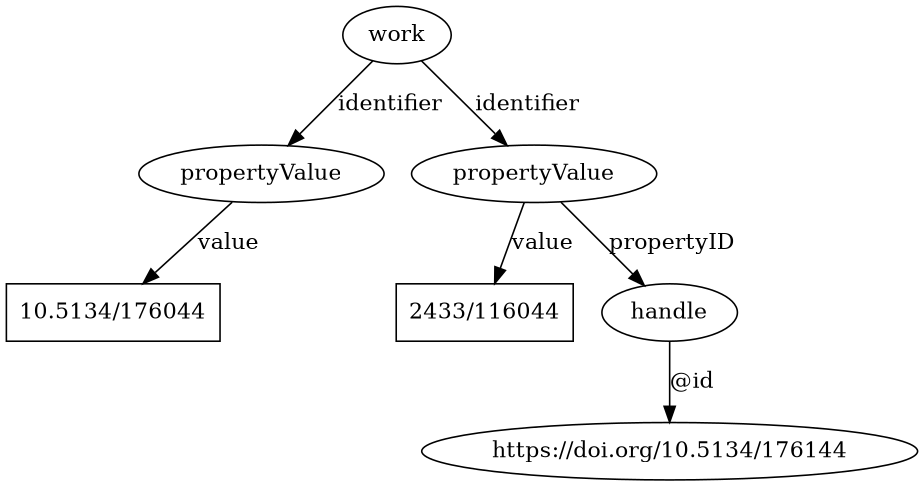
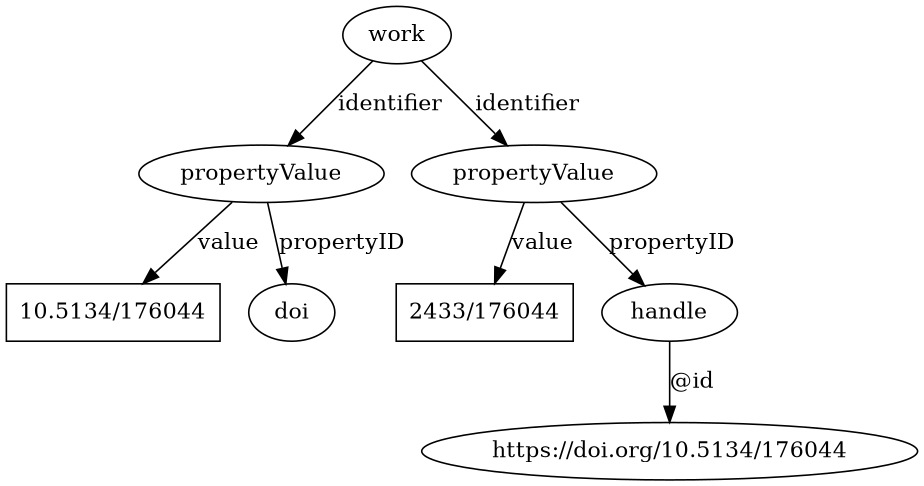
none -> (292, 313)
(485, 313) -> (485, 313)
(670, 451) -> (670, 451)
